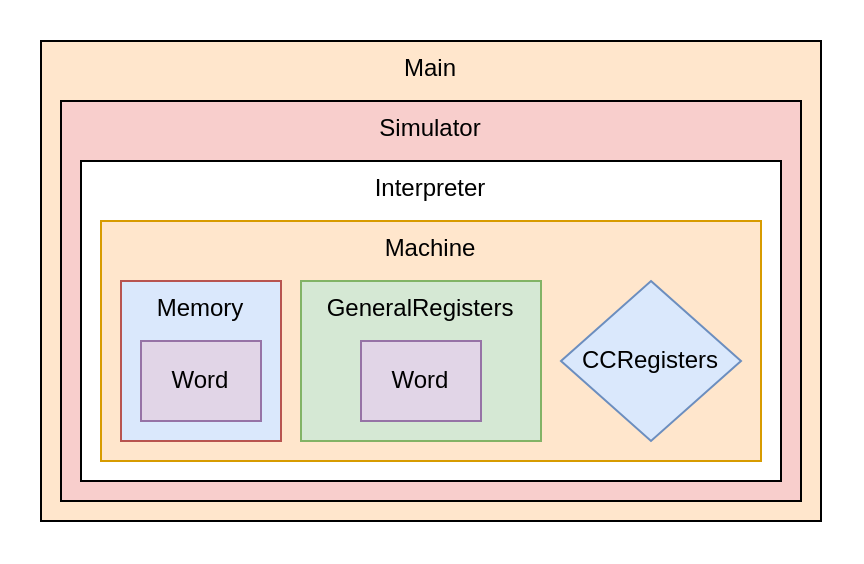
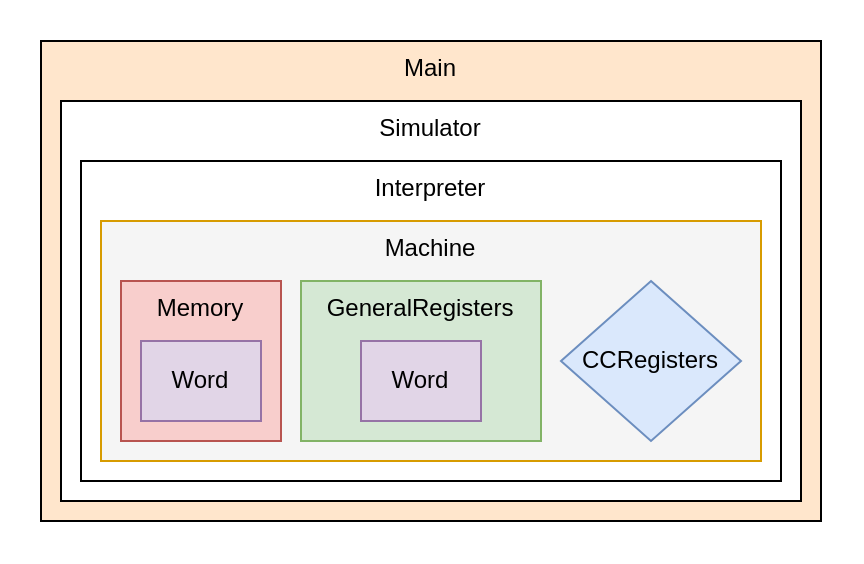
(431, 129) -> (431, 129)
(431, 249) -> (431, 249)
(201, 309) -> (201, 309)
